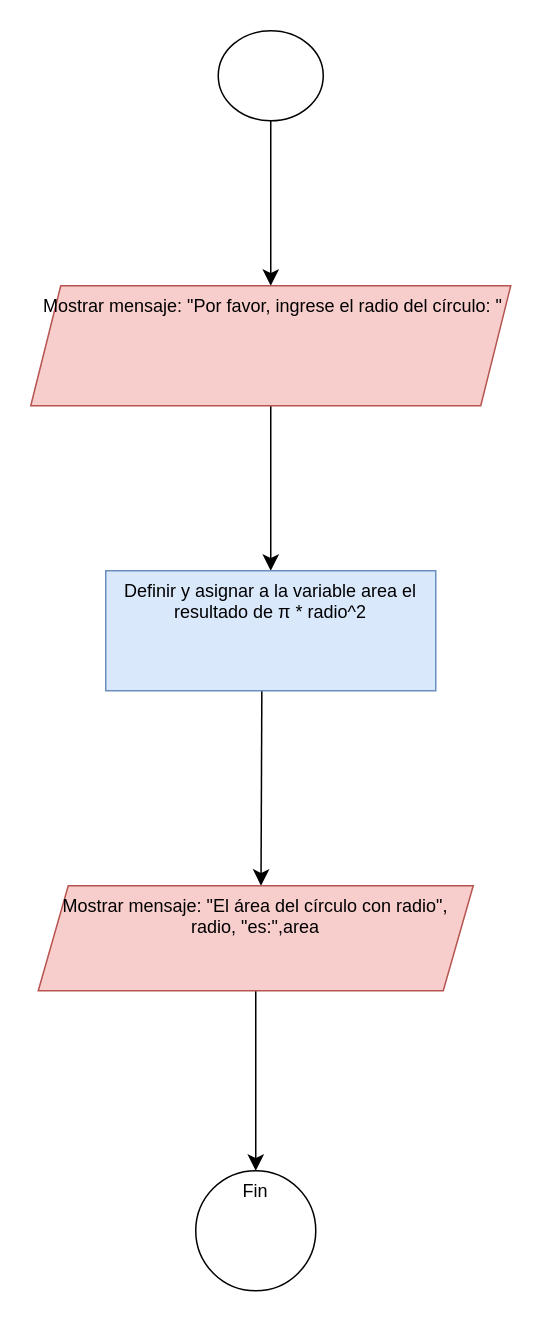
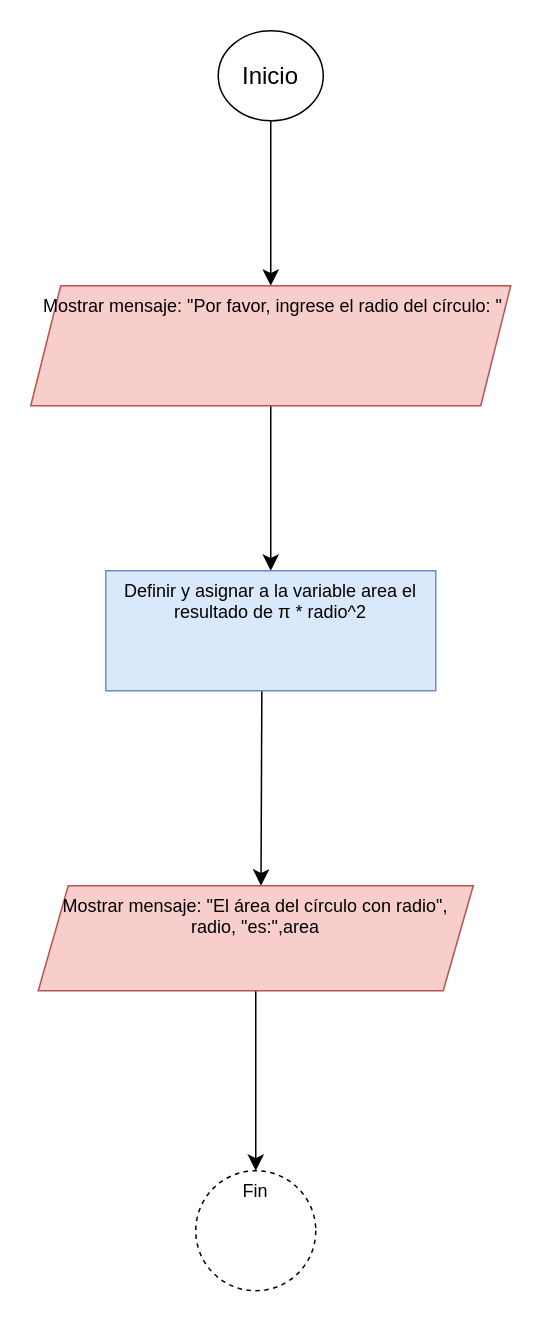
none -> (271, 76)
(256, 1231) -> (256, 1231)
